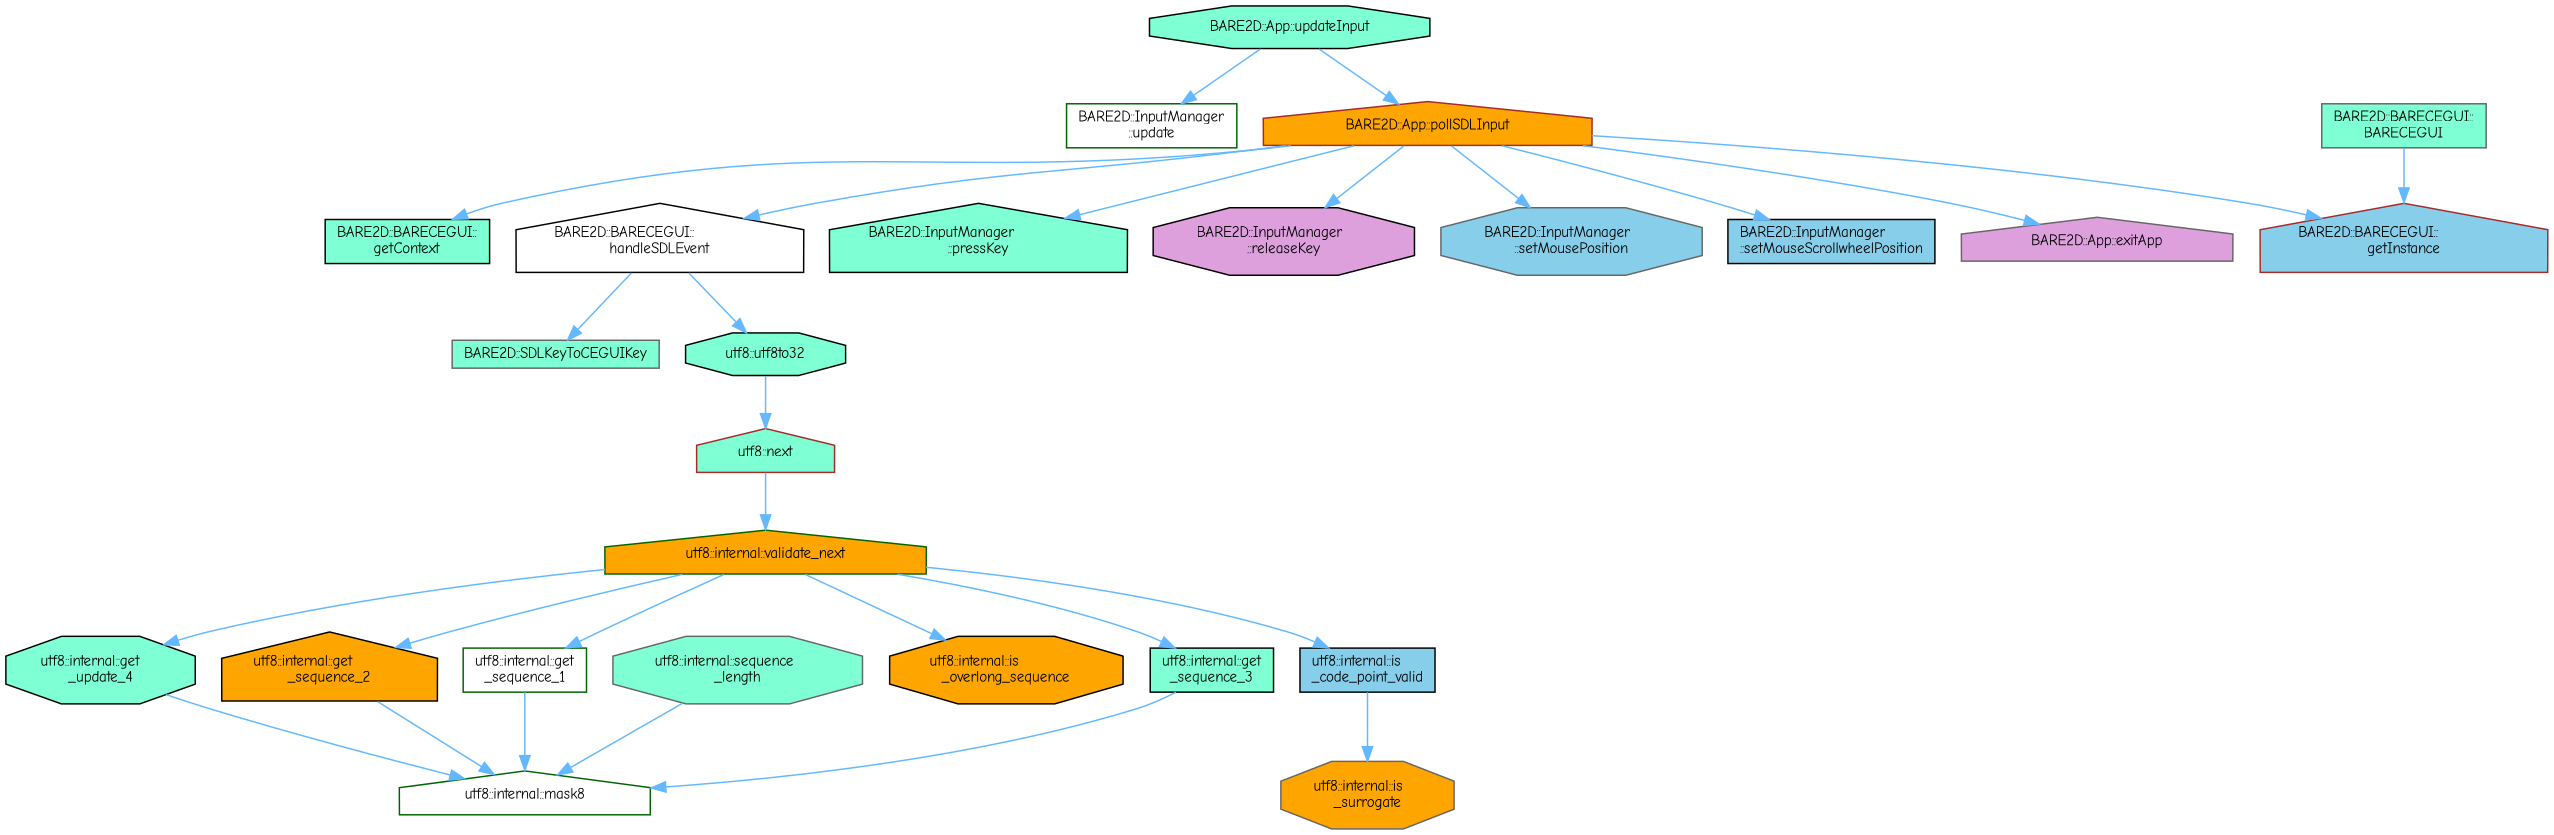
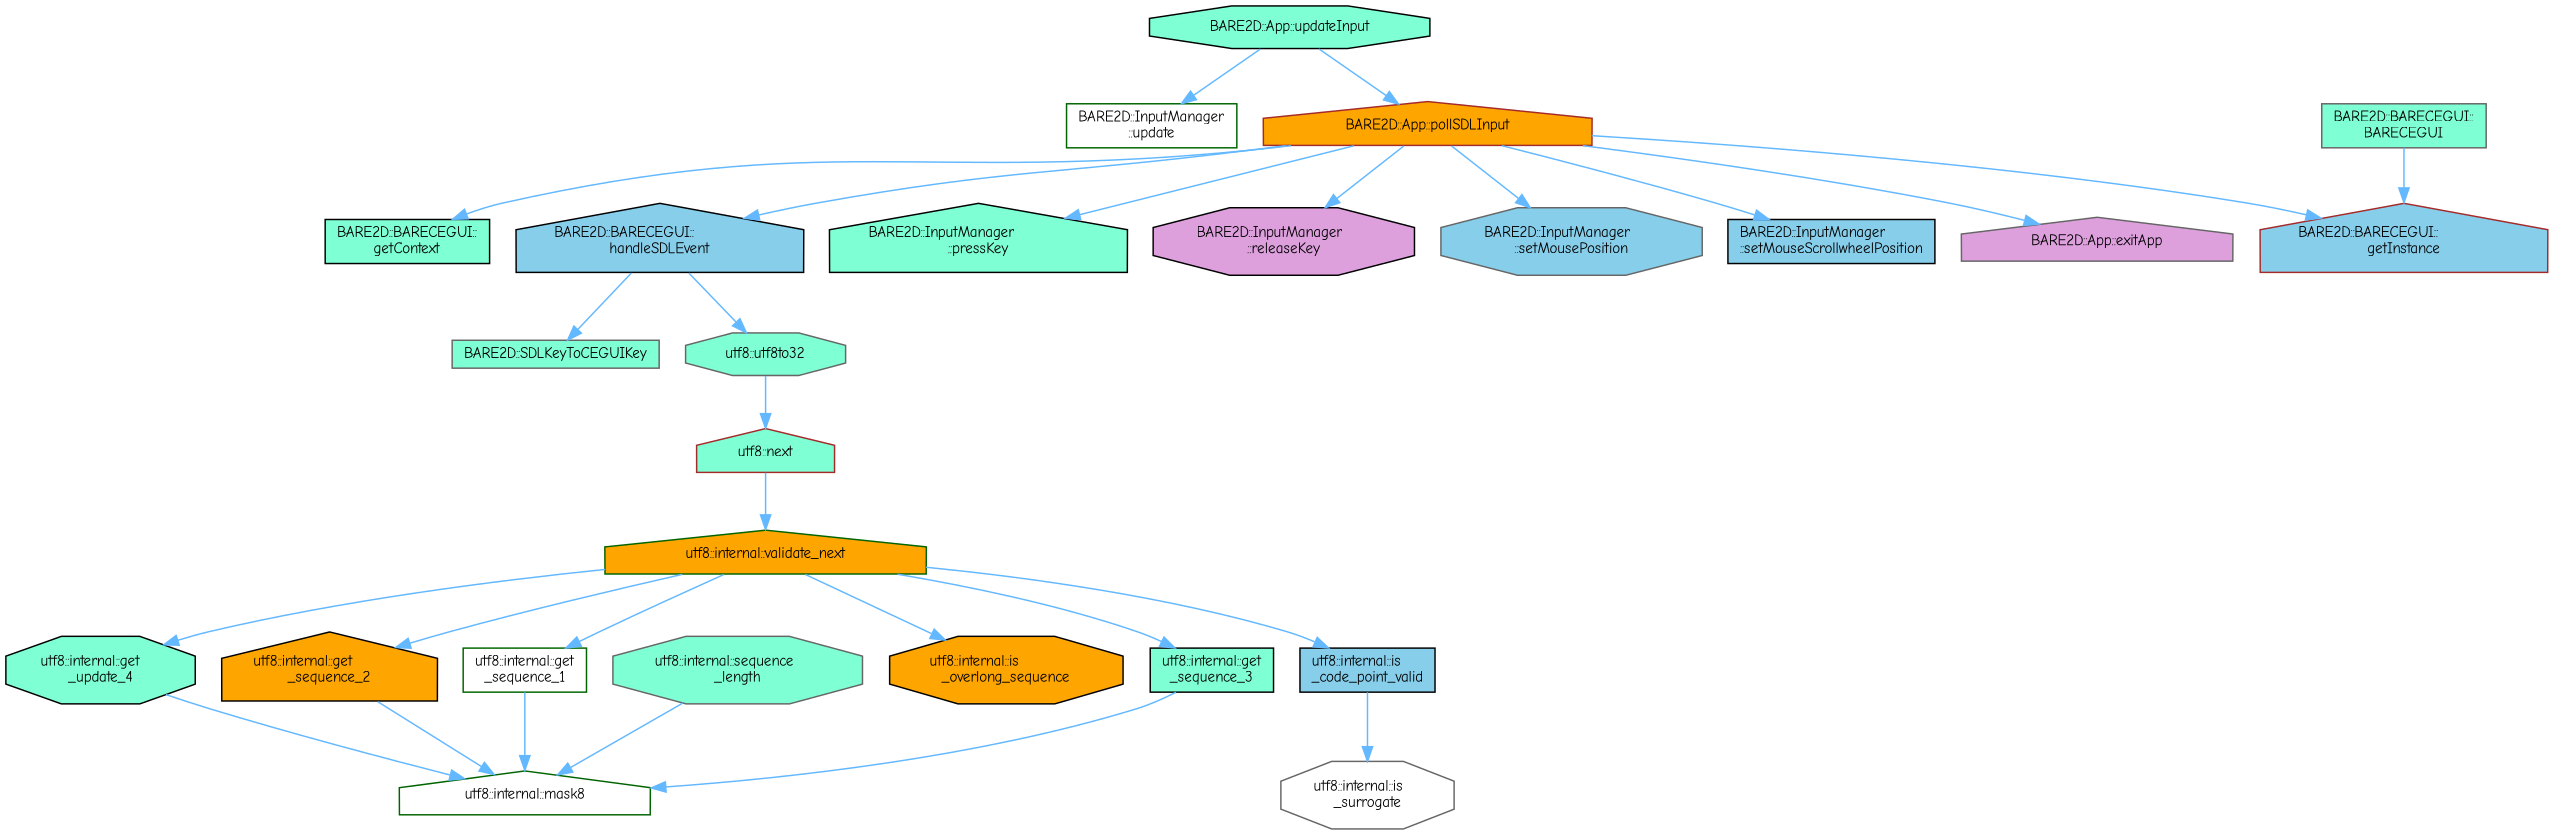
(660, 242) -> (660, 242)
(766, 354) -> (766, 354)
(1367, 795) -> (1367, 795)
